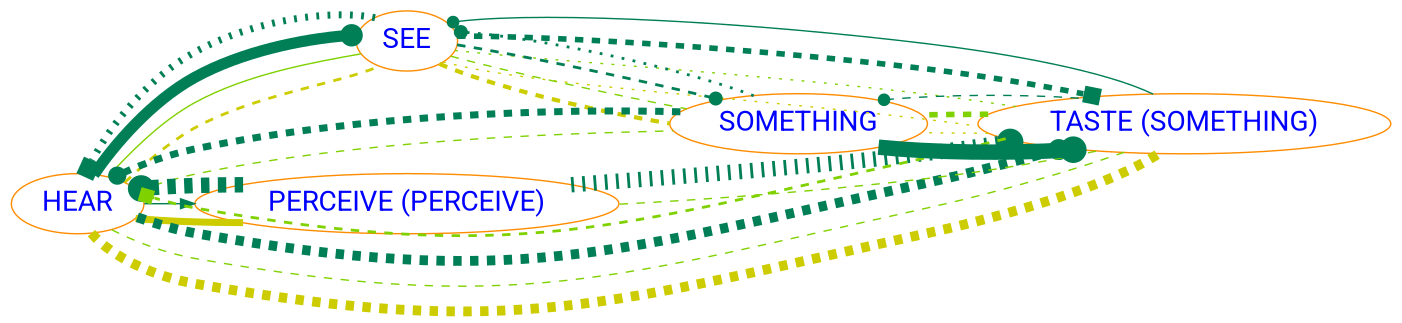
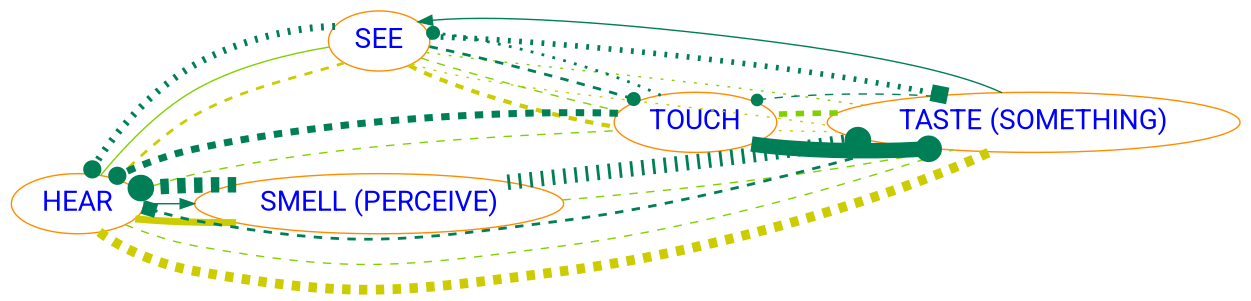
(809, 31) -> (720, 35)
(211, 44) -> (197, 64)
(771, 53) -> (681, 56)
(202, 74) -> none
(799, 124) -> (695, 122)
(407, 204) -> (379, 204)
(583, 227) -> (532, 225)
(598, 251) -> none
